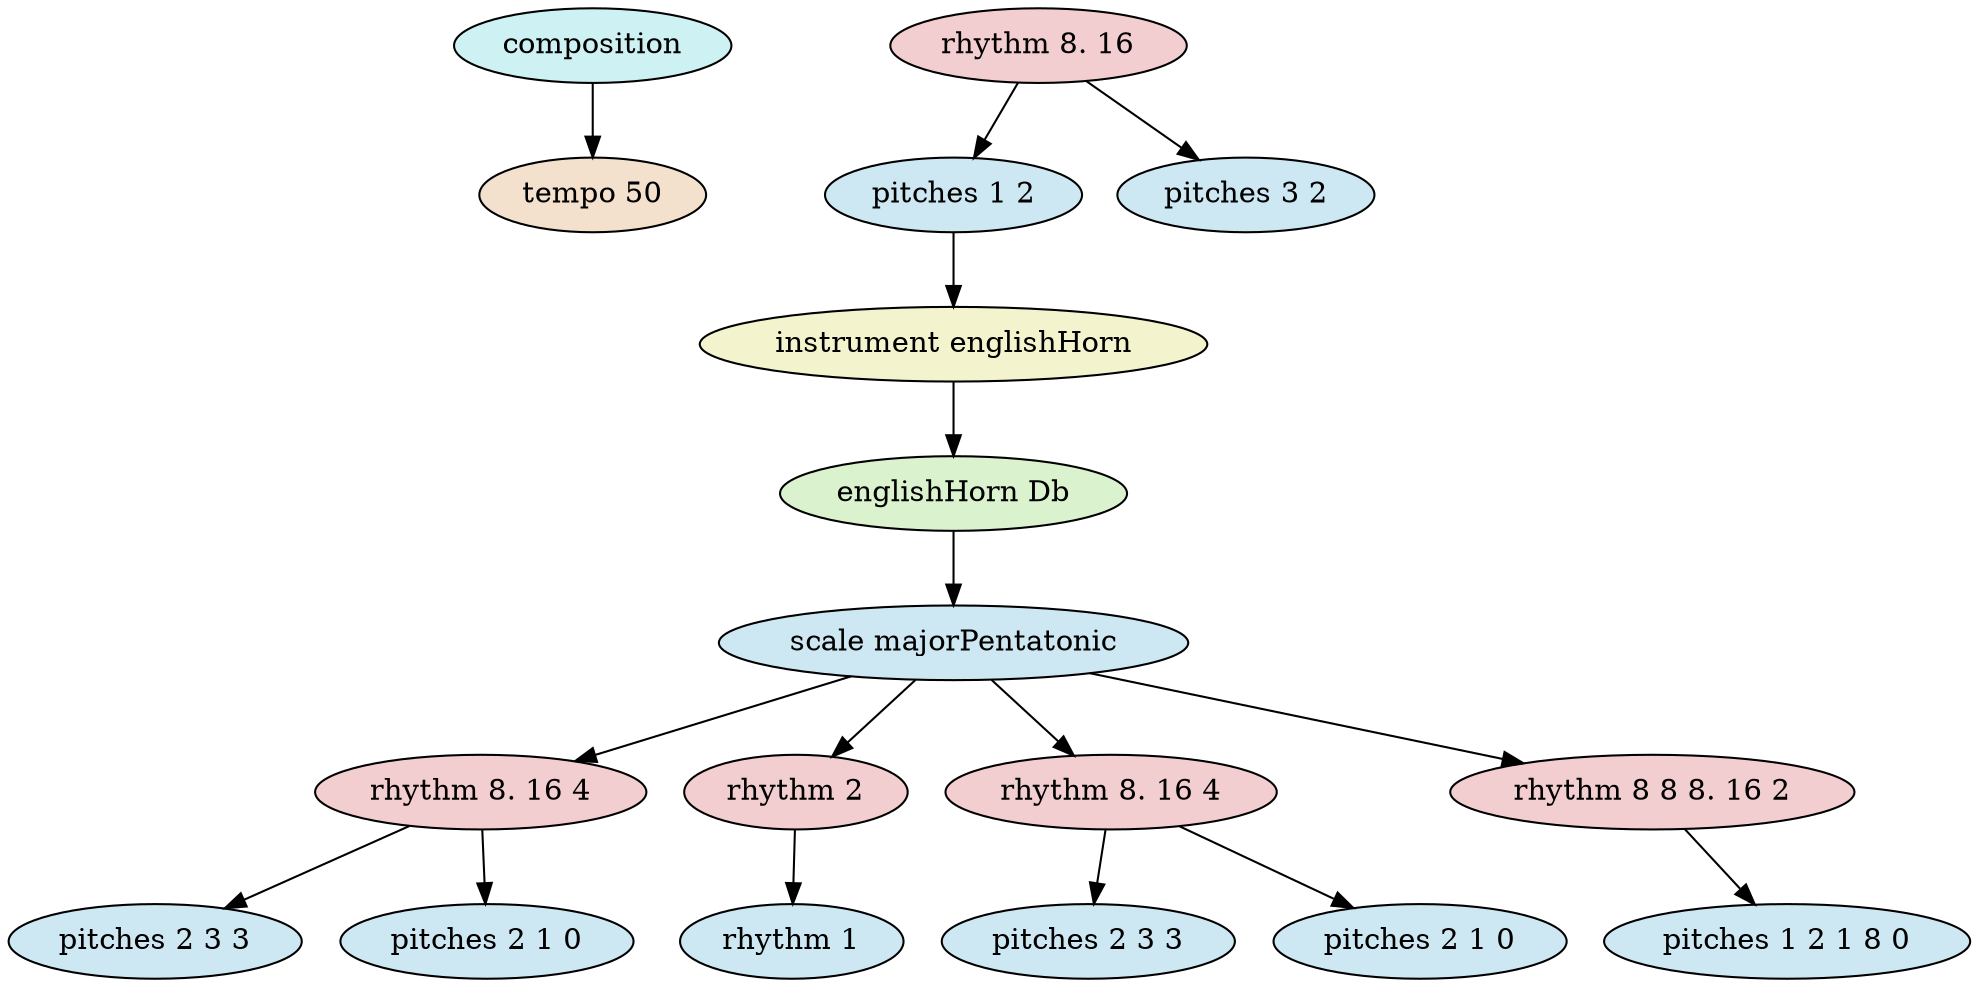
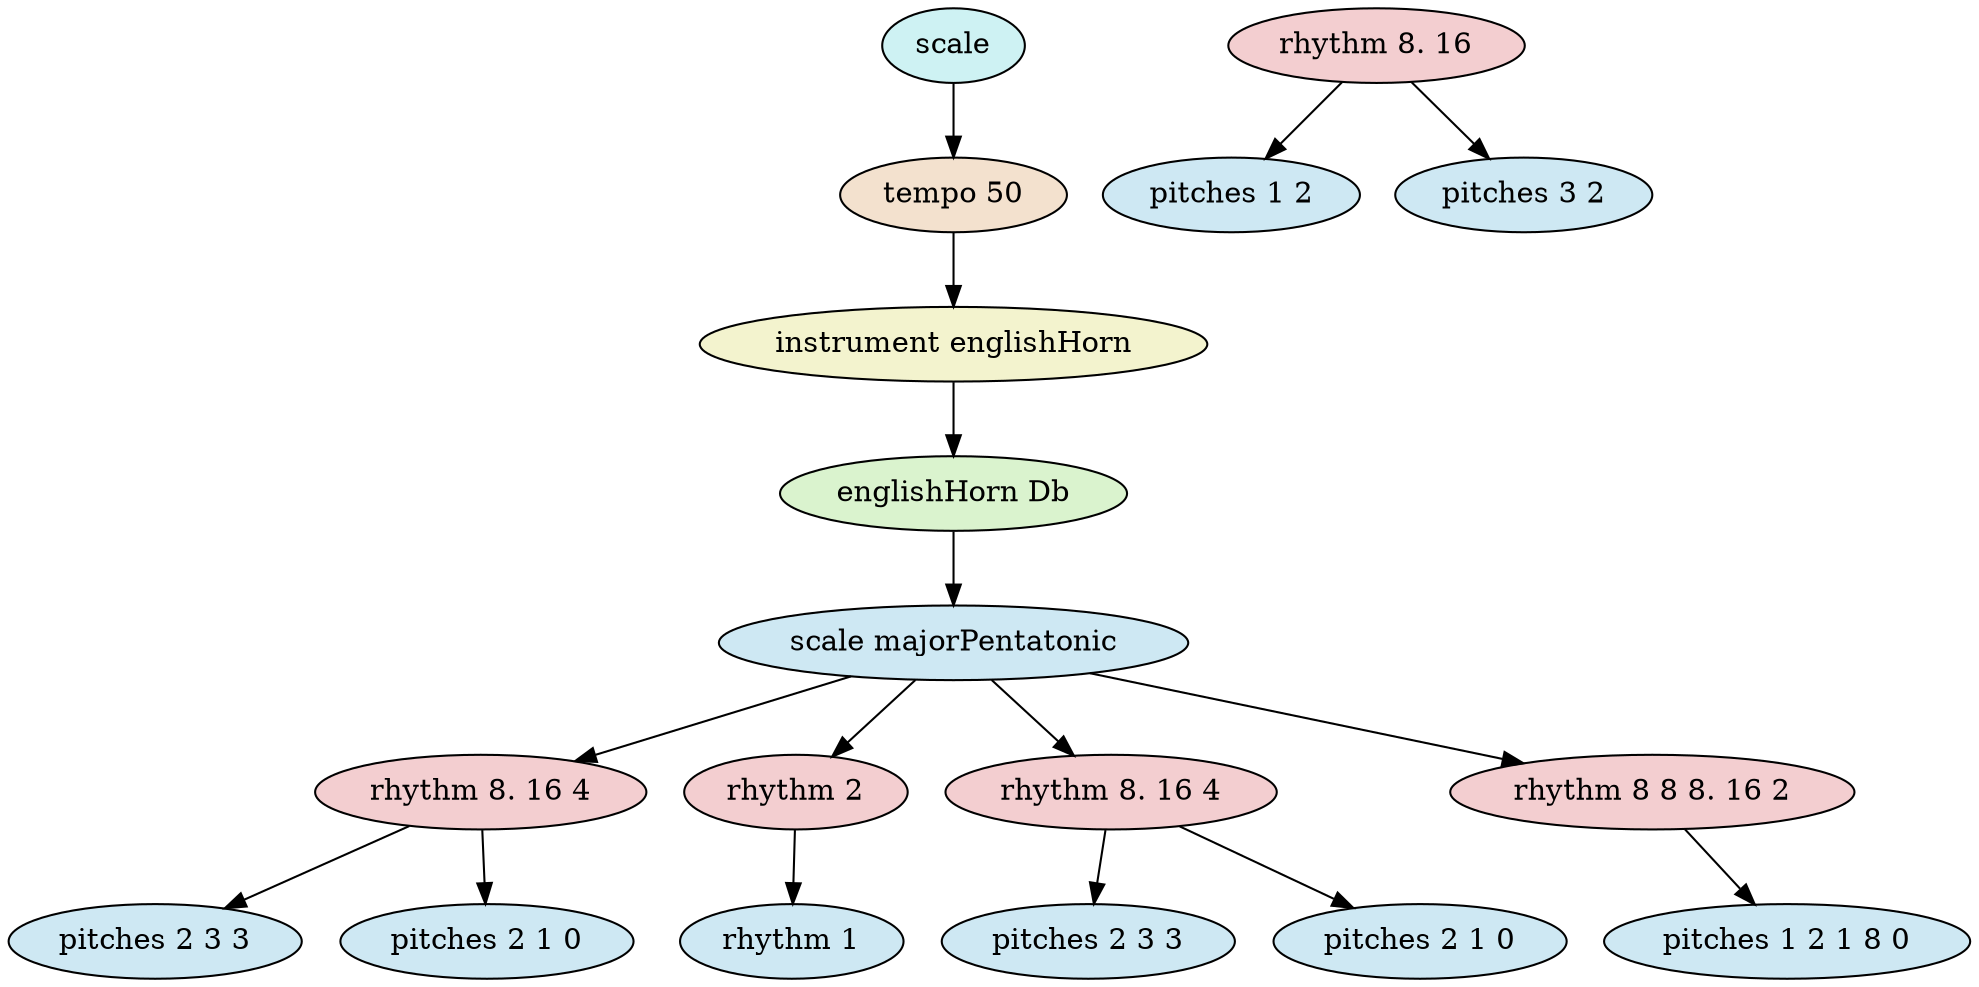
(593, 46) -> (954, 46)
(954, 259) -> (954, 259)
